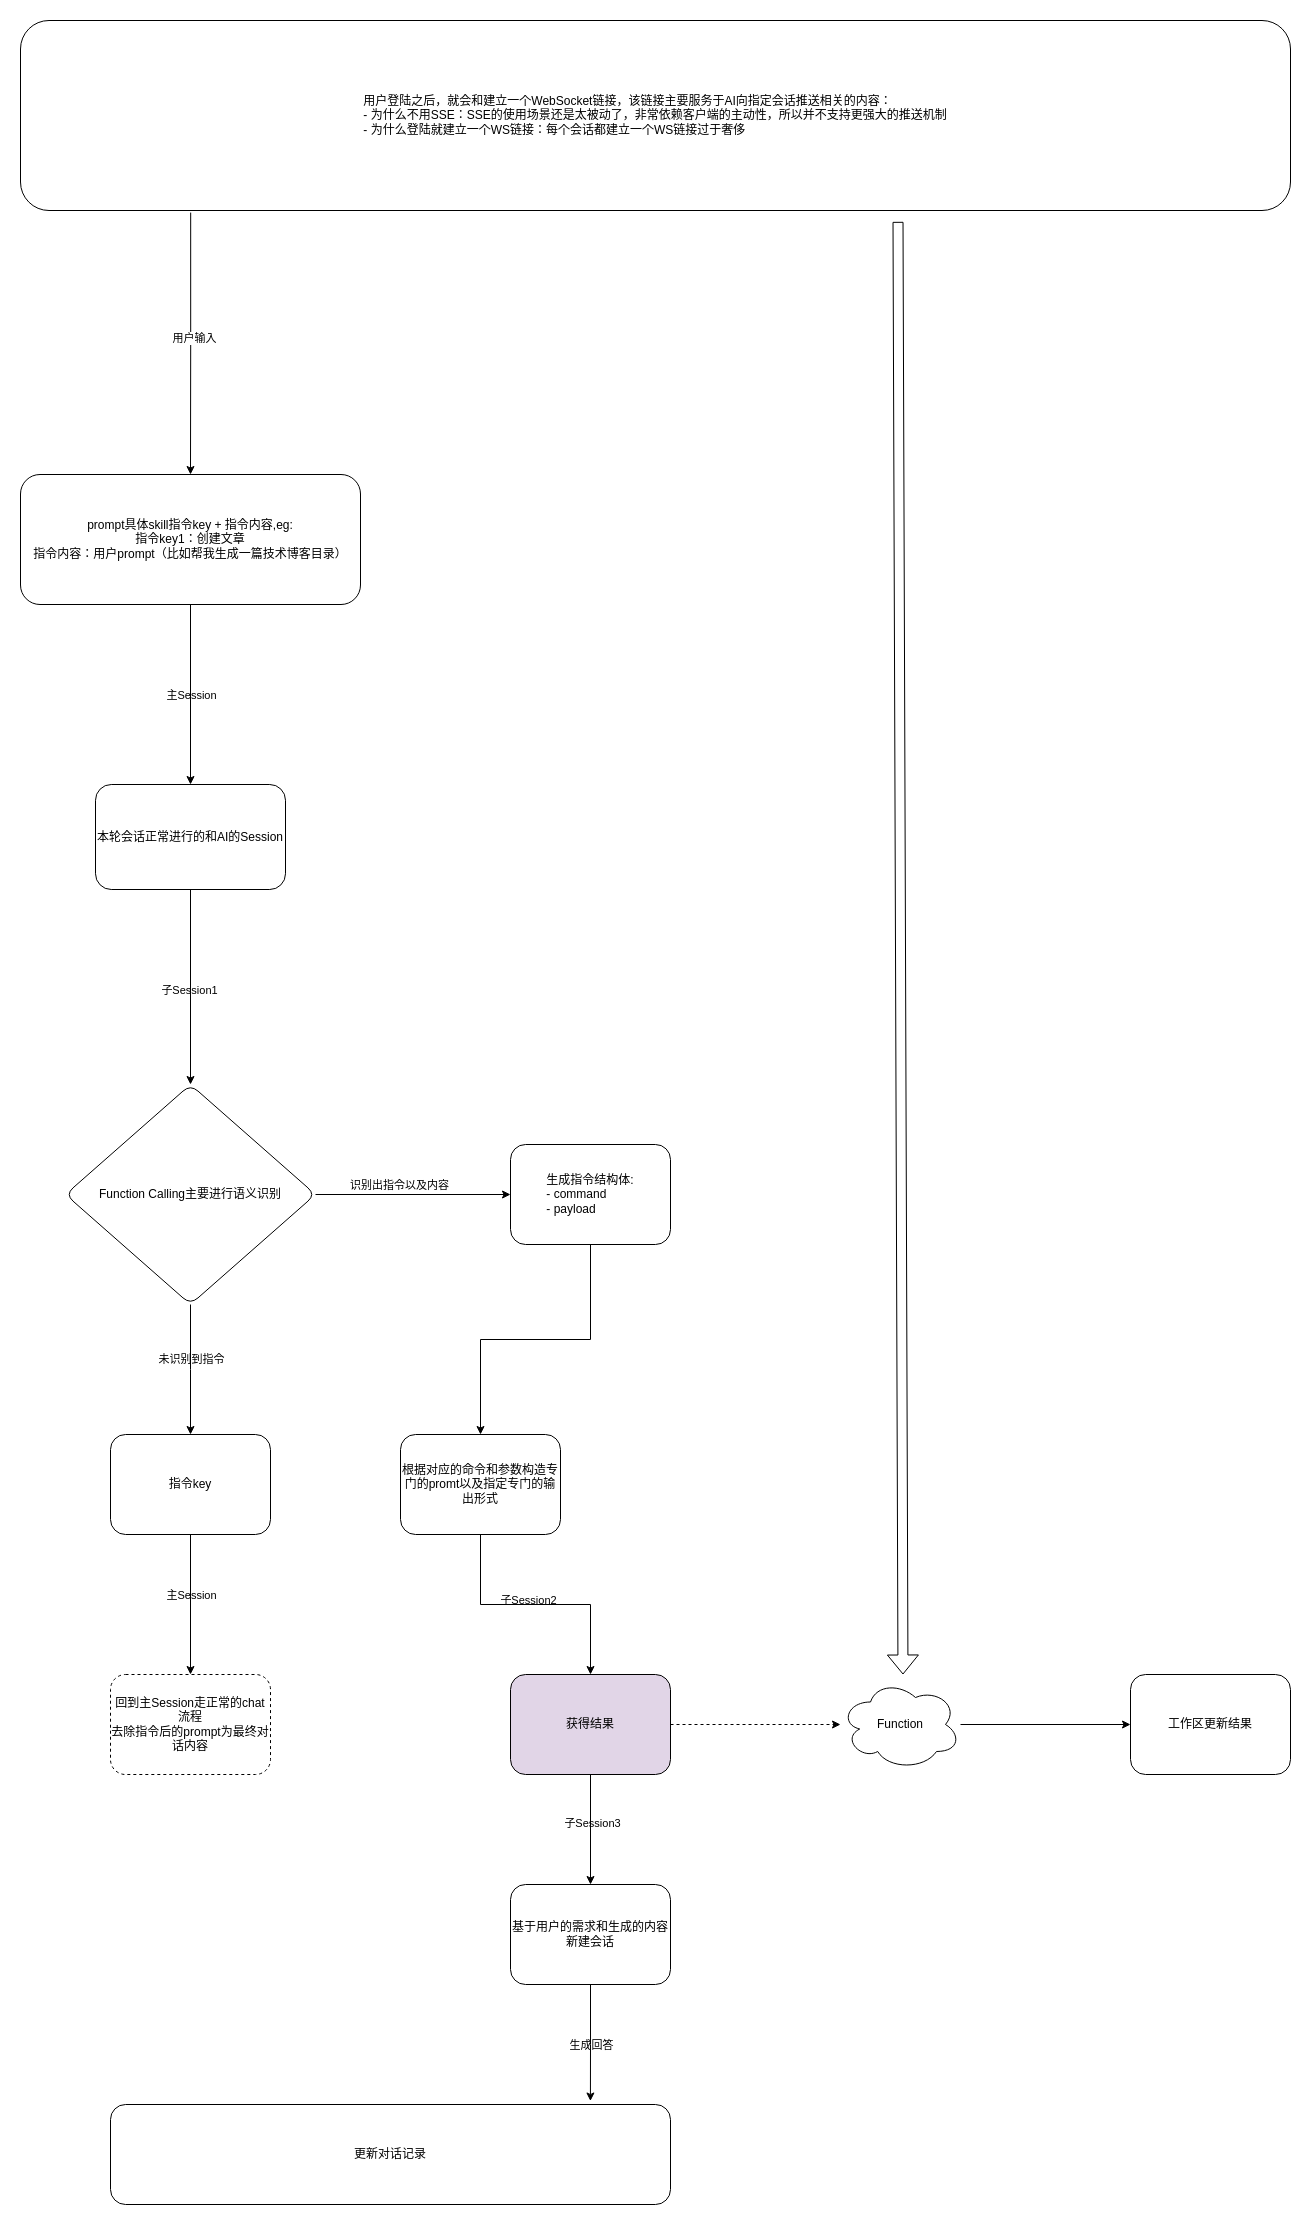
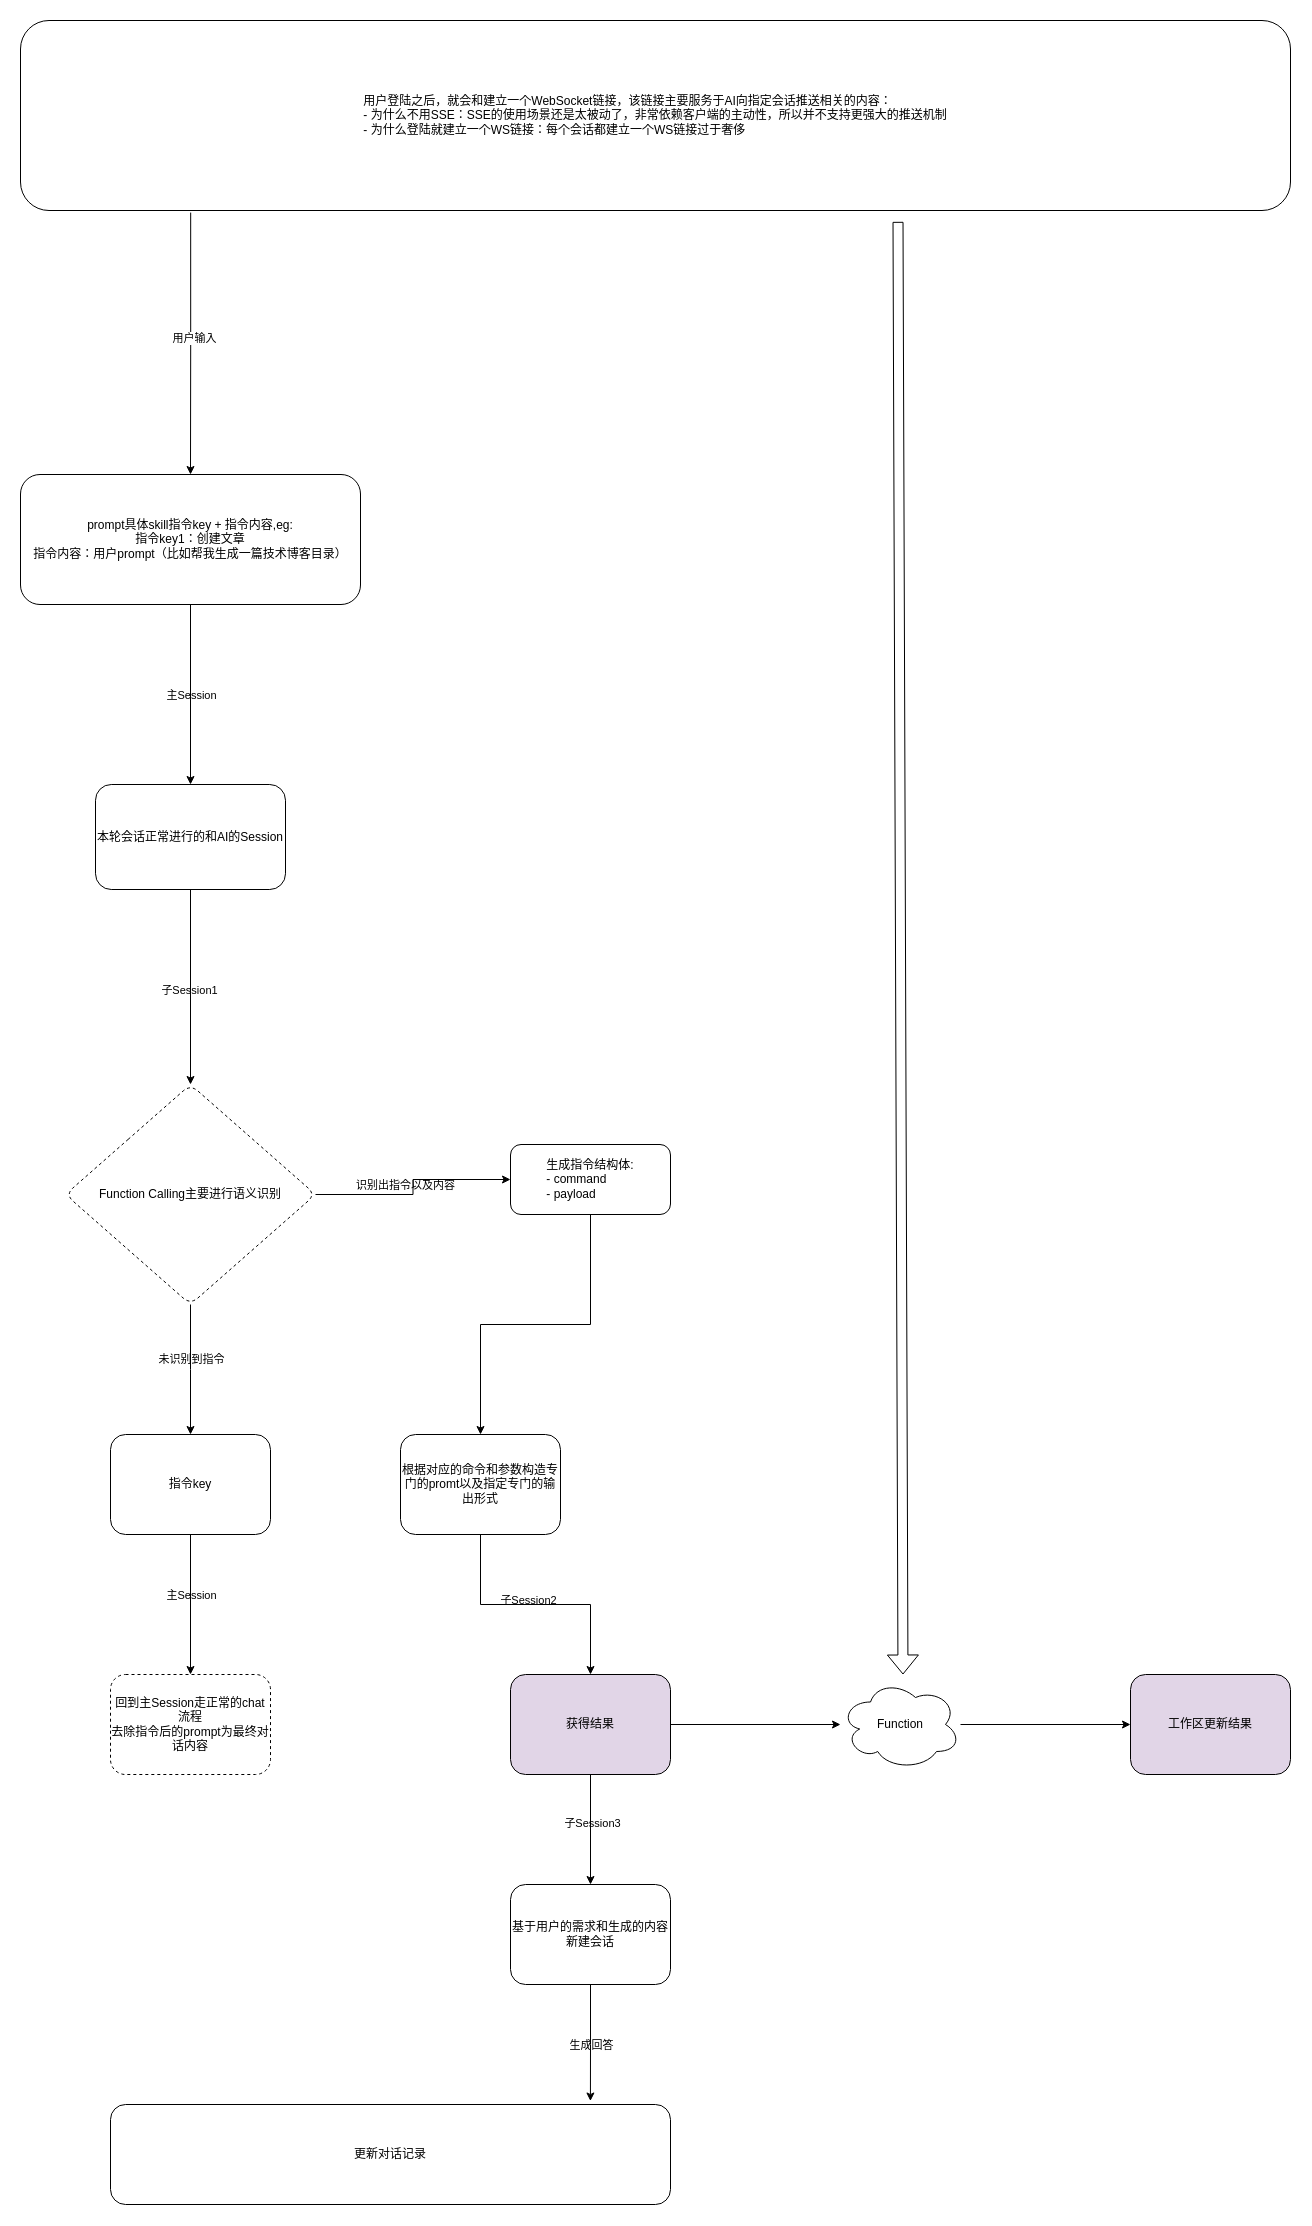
(191, 1195) -> (191, 1195)
(591, 1195) -> (591, 1180)
(753, 1725) -> (753, 1725)
(1211, 1725) -> (1211, 1725)
